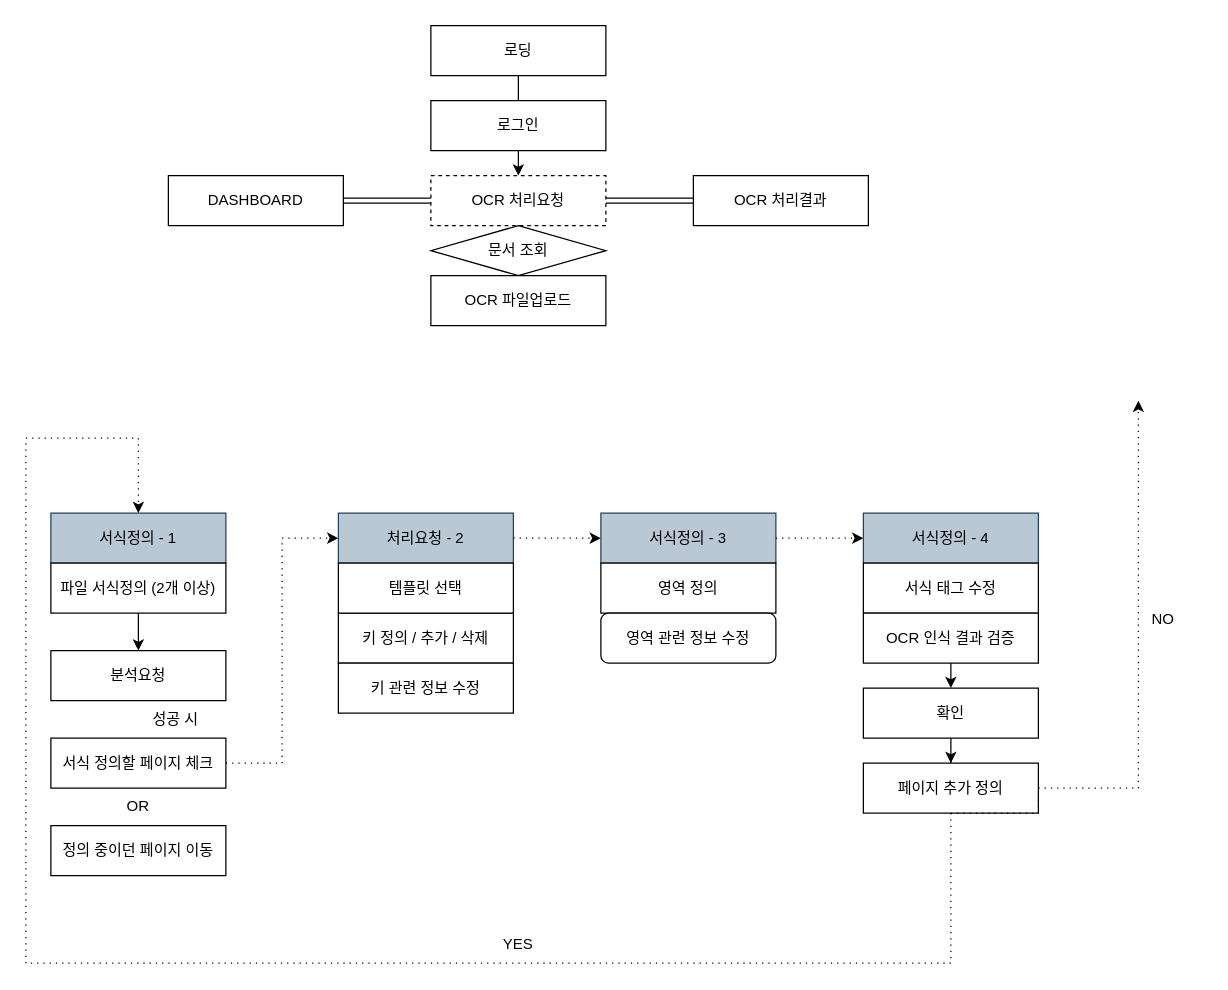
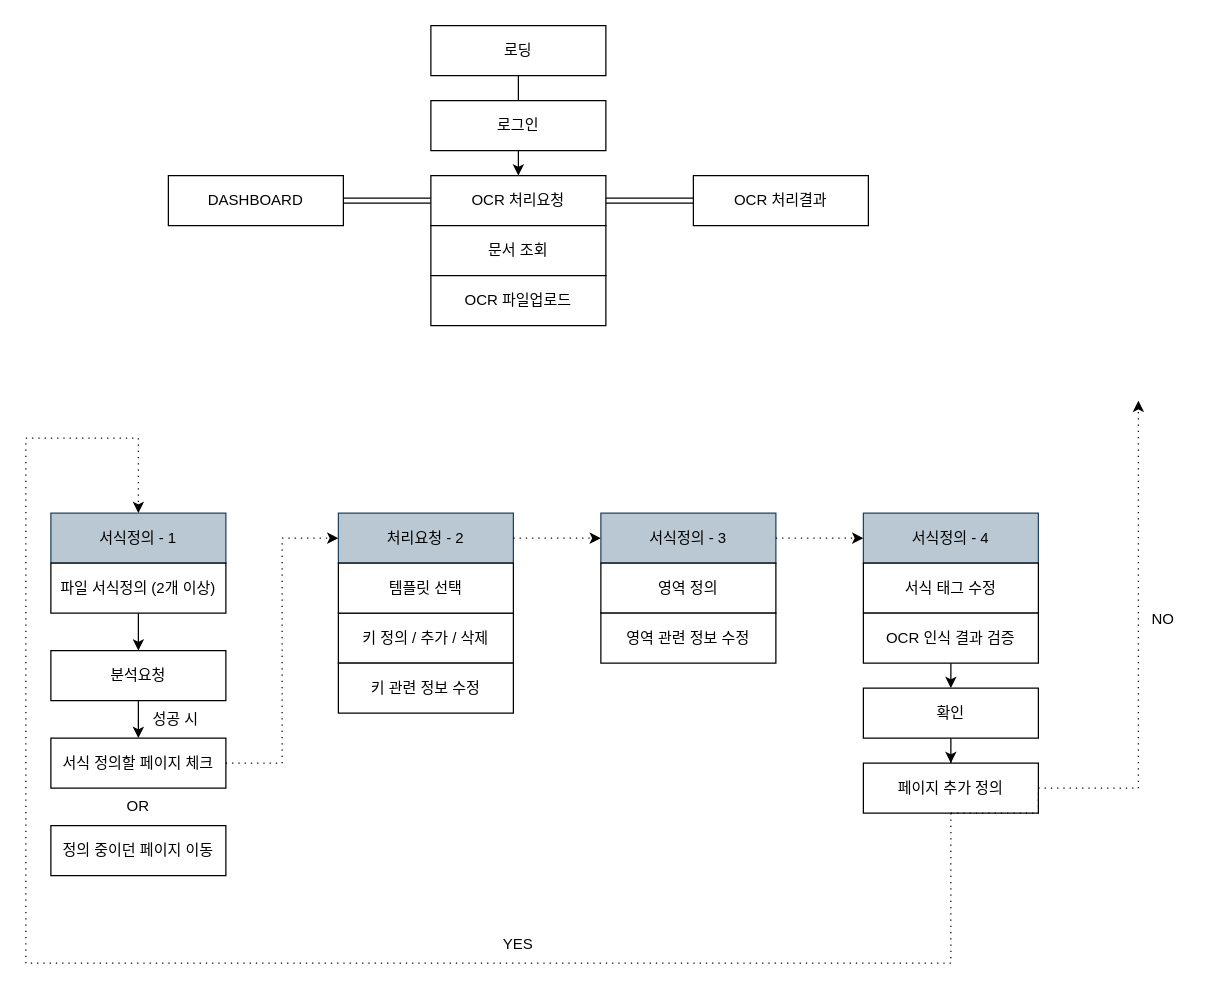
(518, 201) -> (518, 201)
(518, 251) -> (518, 251)
(688, 638) -> (688, 638)
none -> (138, 715)
